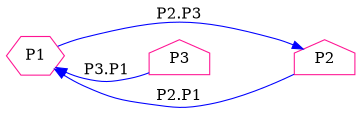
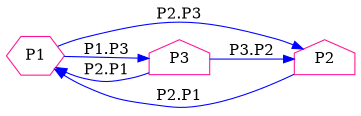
none -> (101, 57)
none -> (247, 59)
(107, 70) -> (107, 70)
